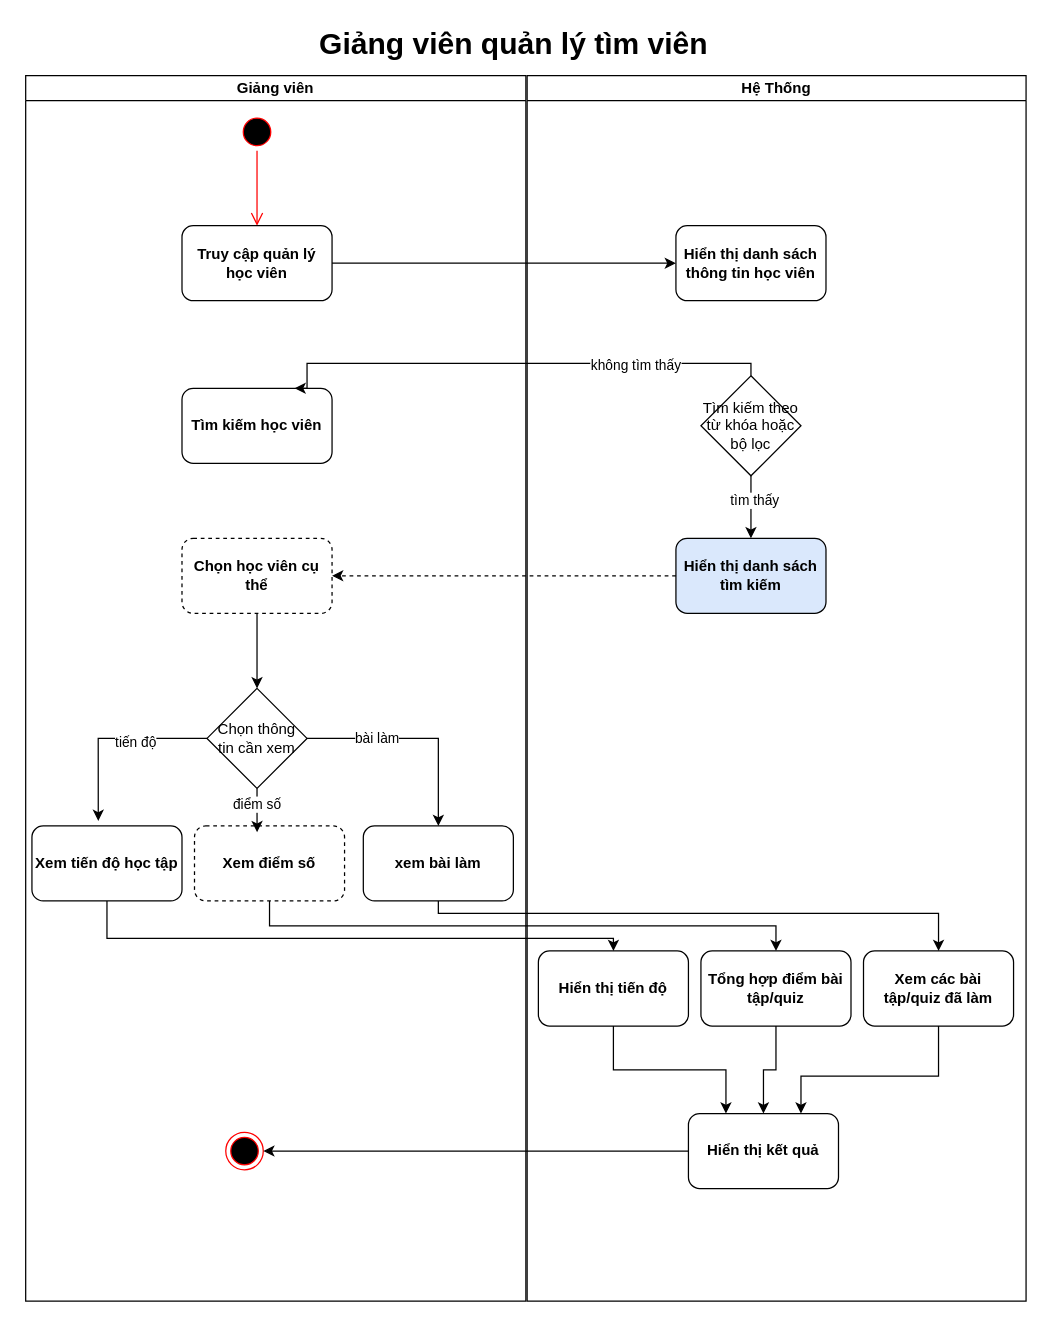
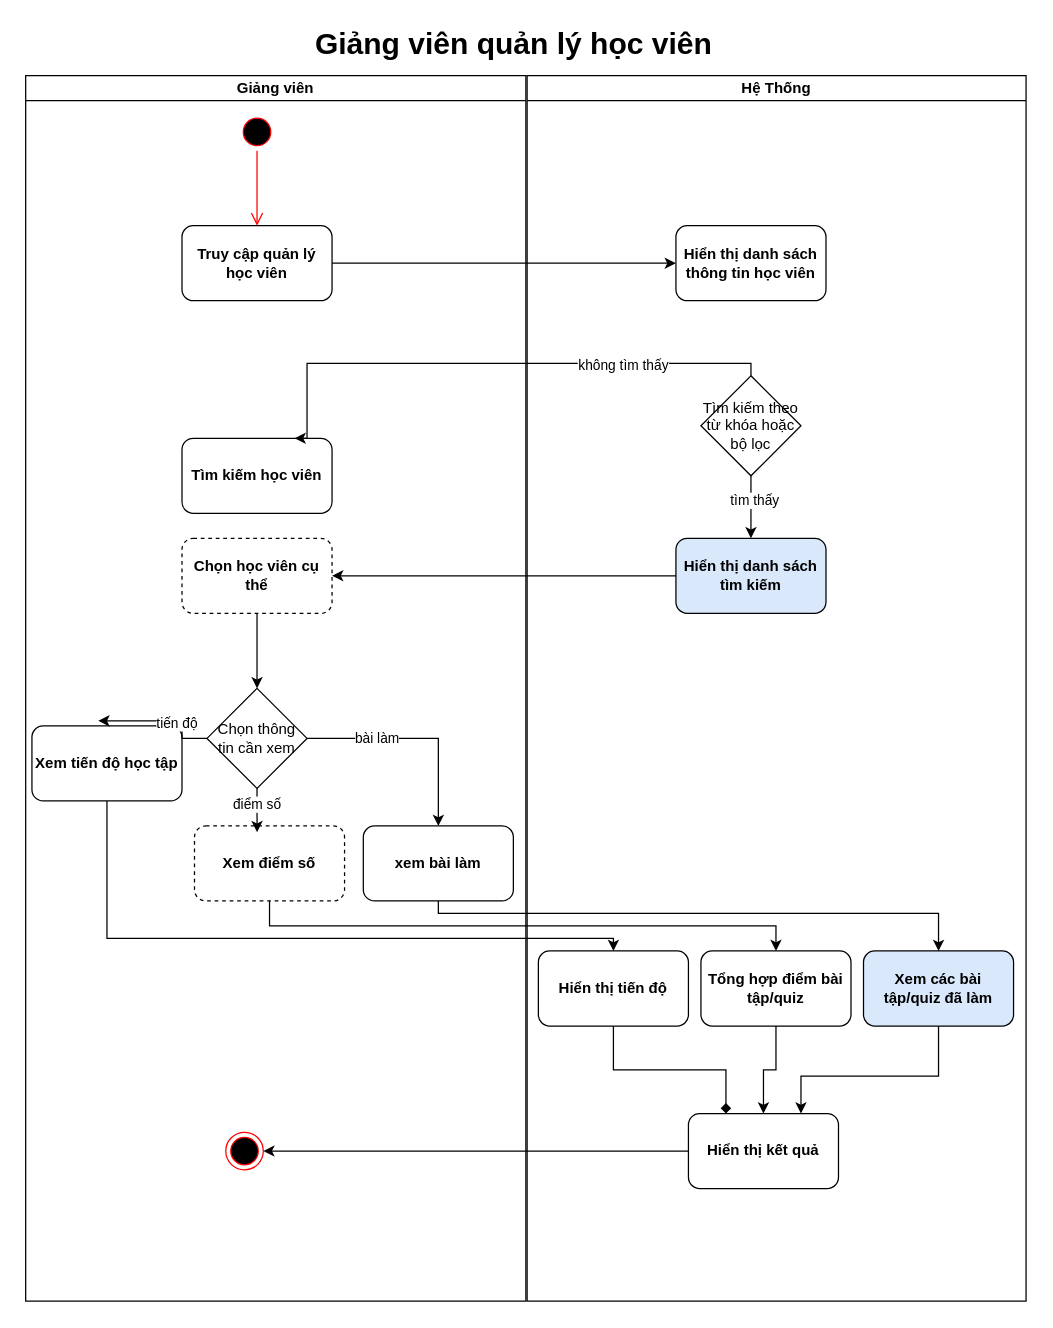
(514, 44) -> (514, 44)
(257, 426) -> (257, 476)
(506, 576) -> (506, 576)
(107, 863) -> (107, 763)
(938, 988) -> (938, 988)
(726, 1103) -> (726, 1102)
